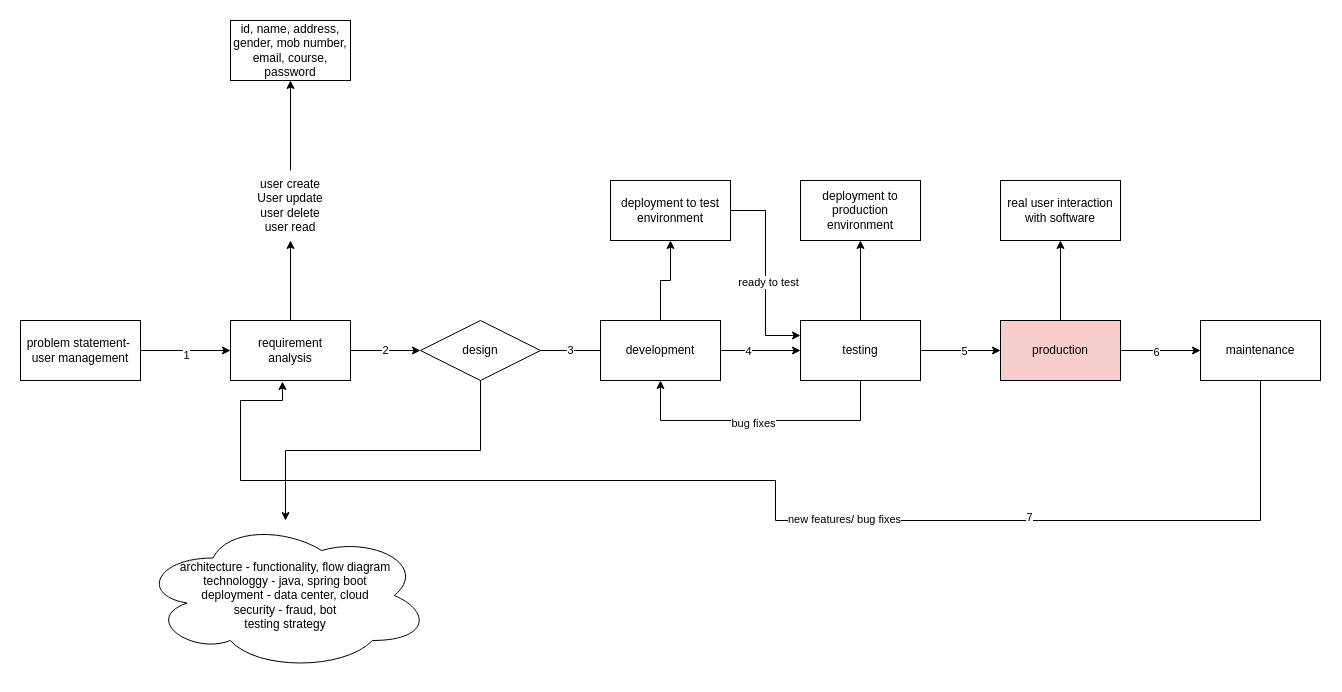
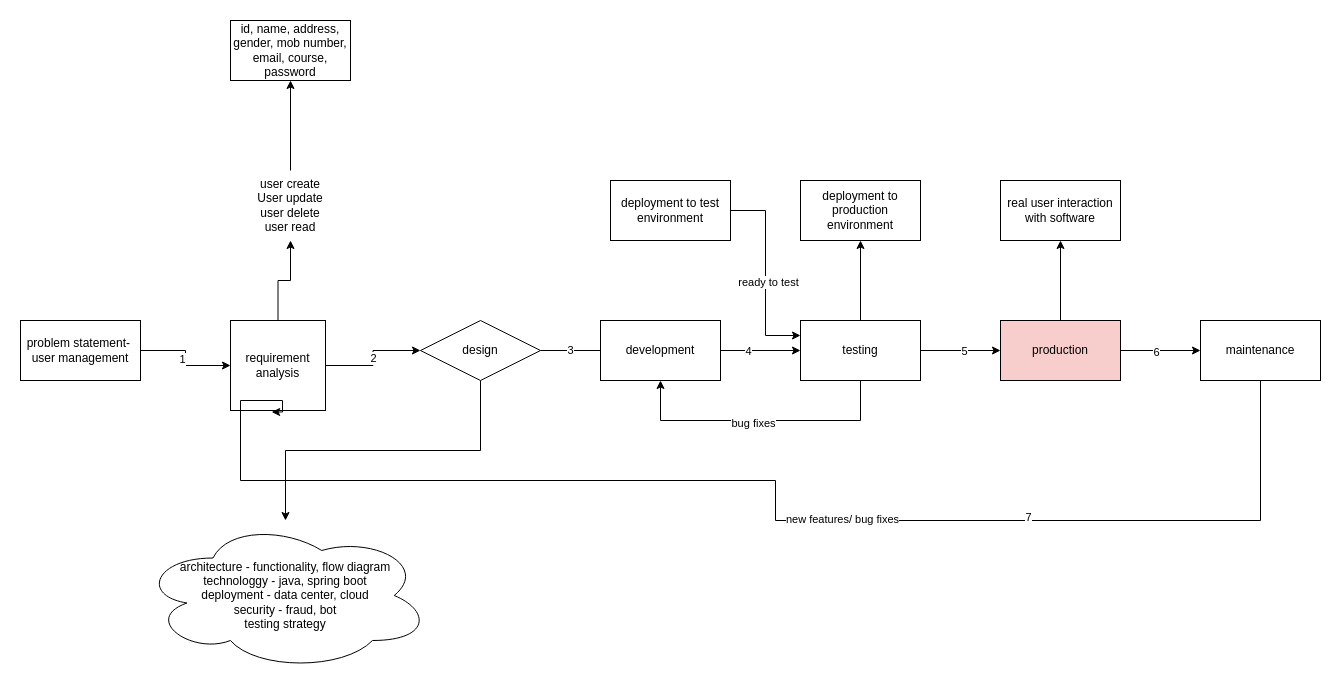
(662, 281) -> none
(291, 351) -> (278, 366)
